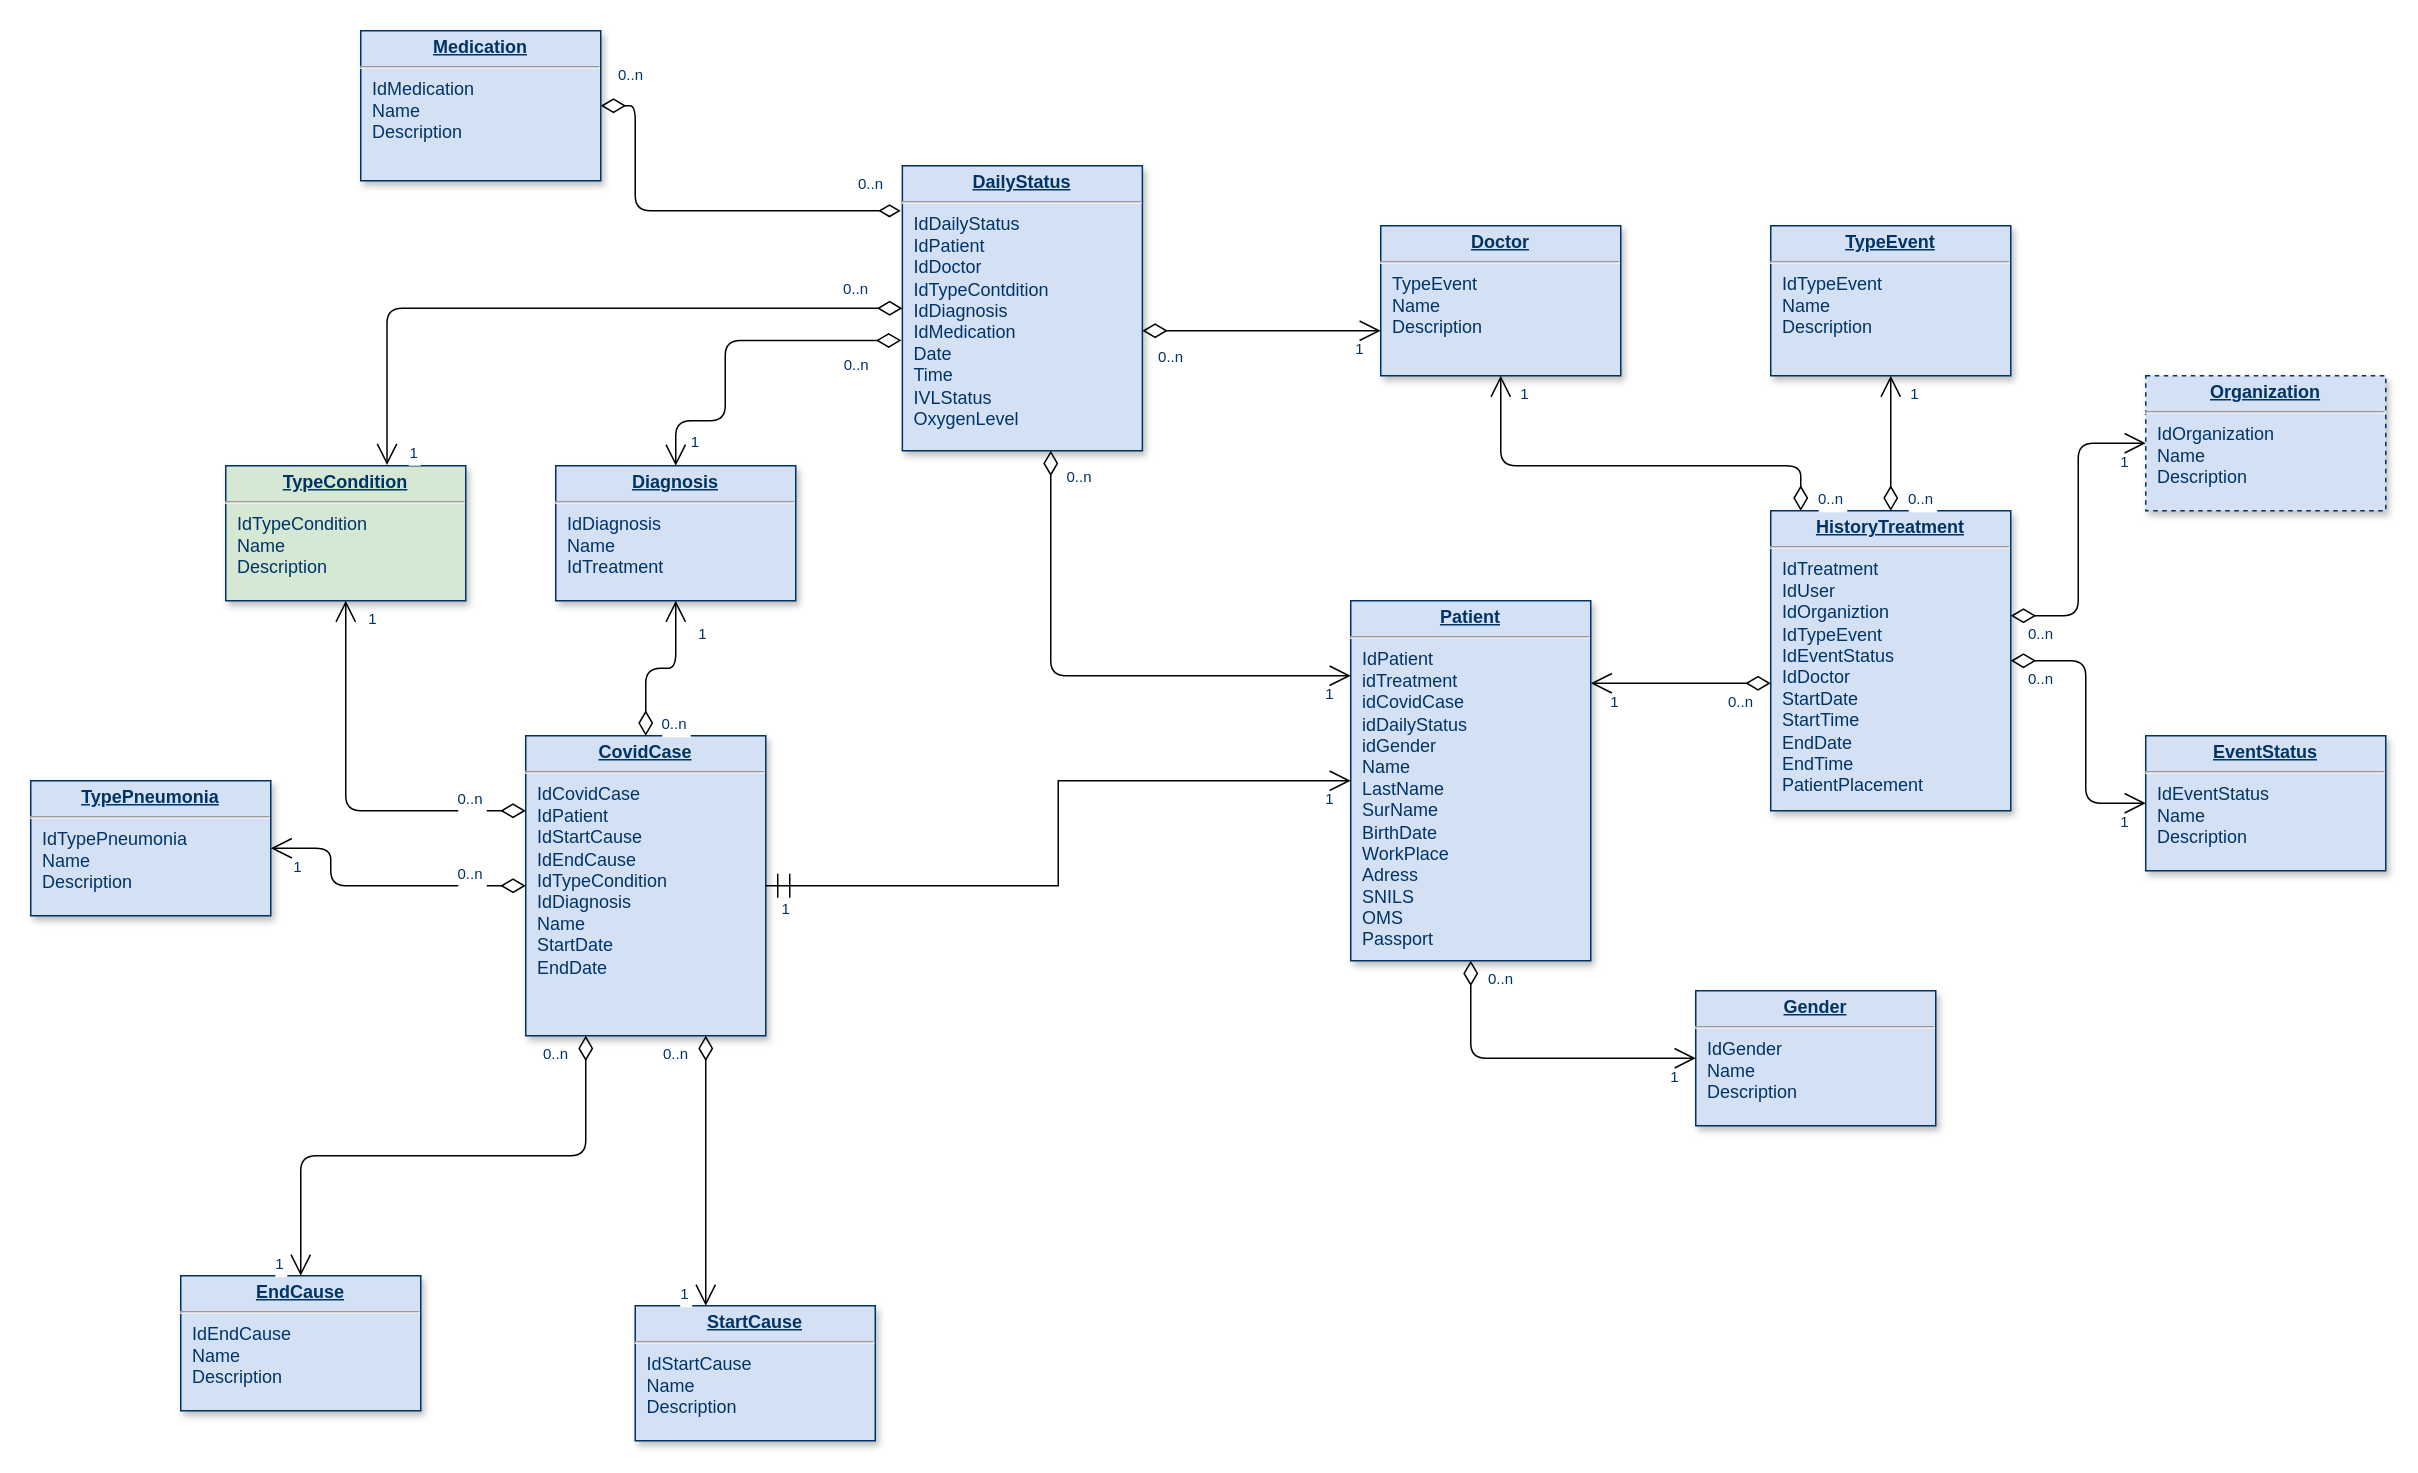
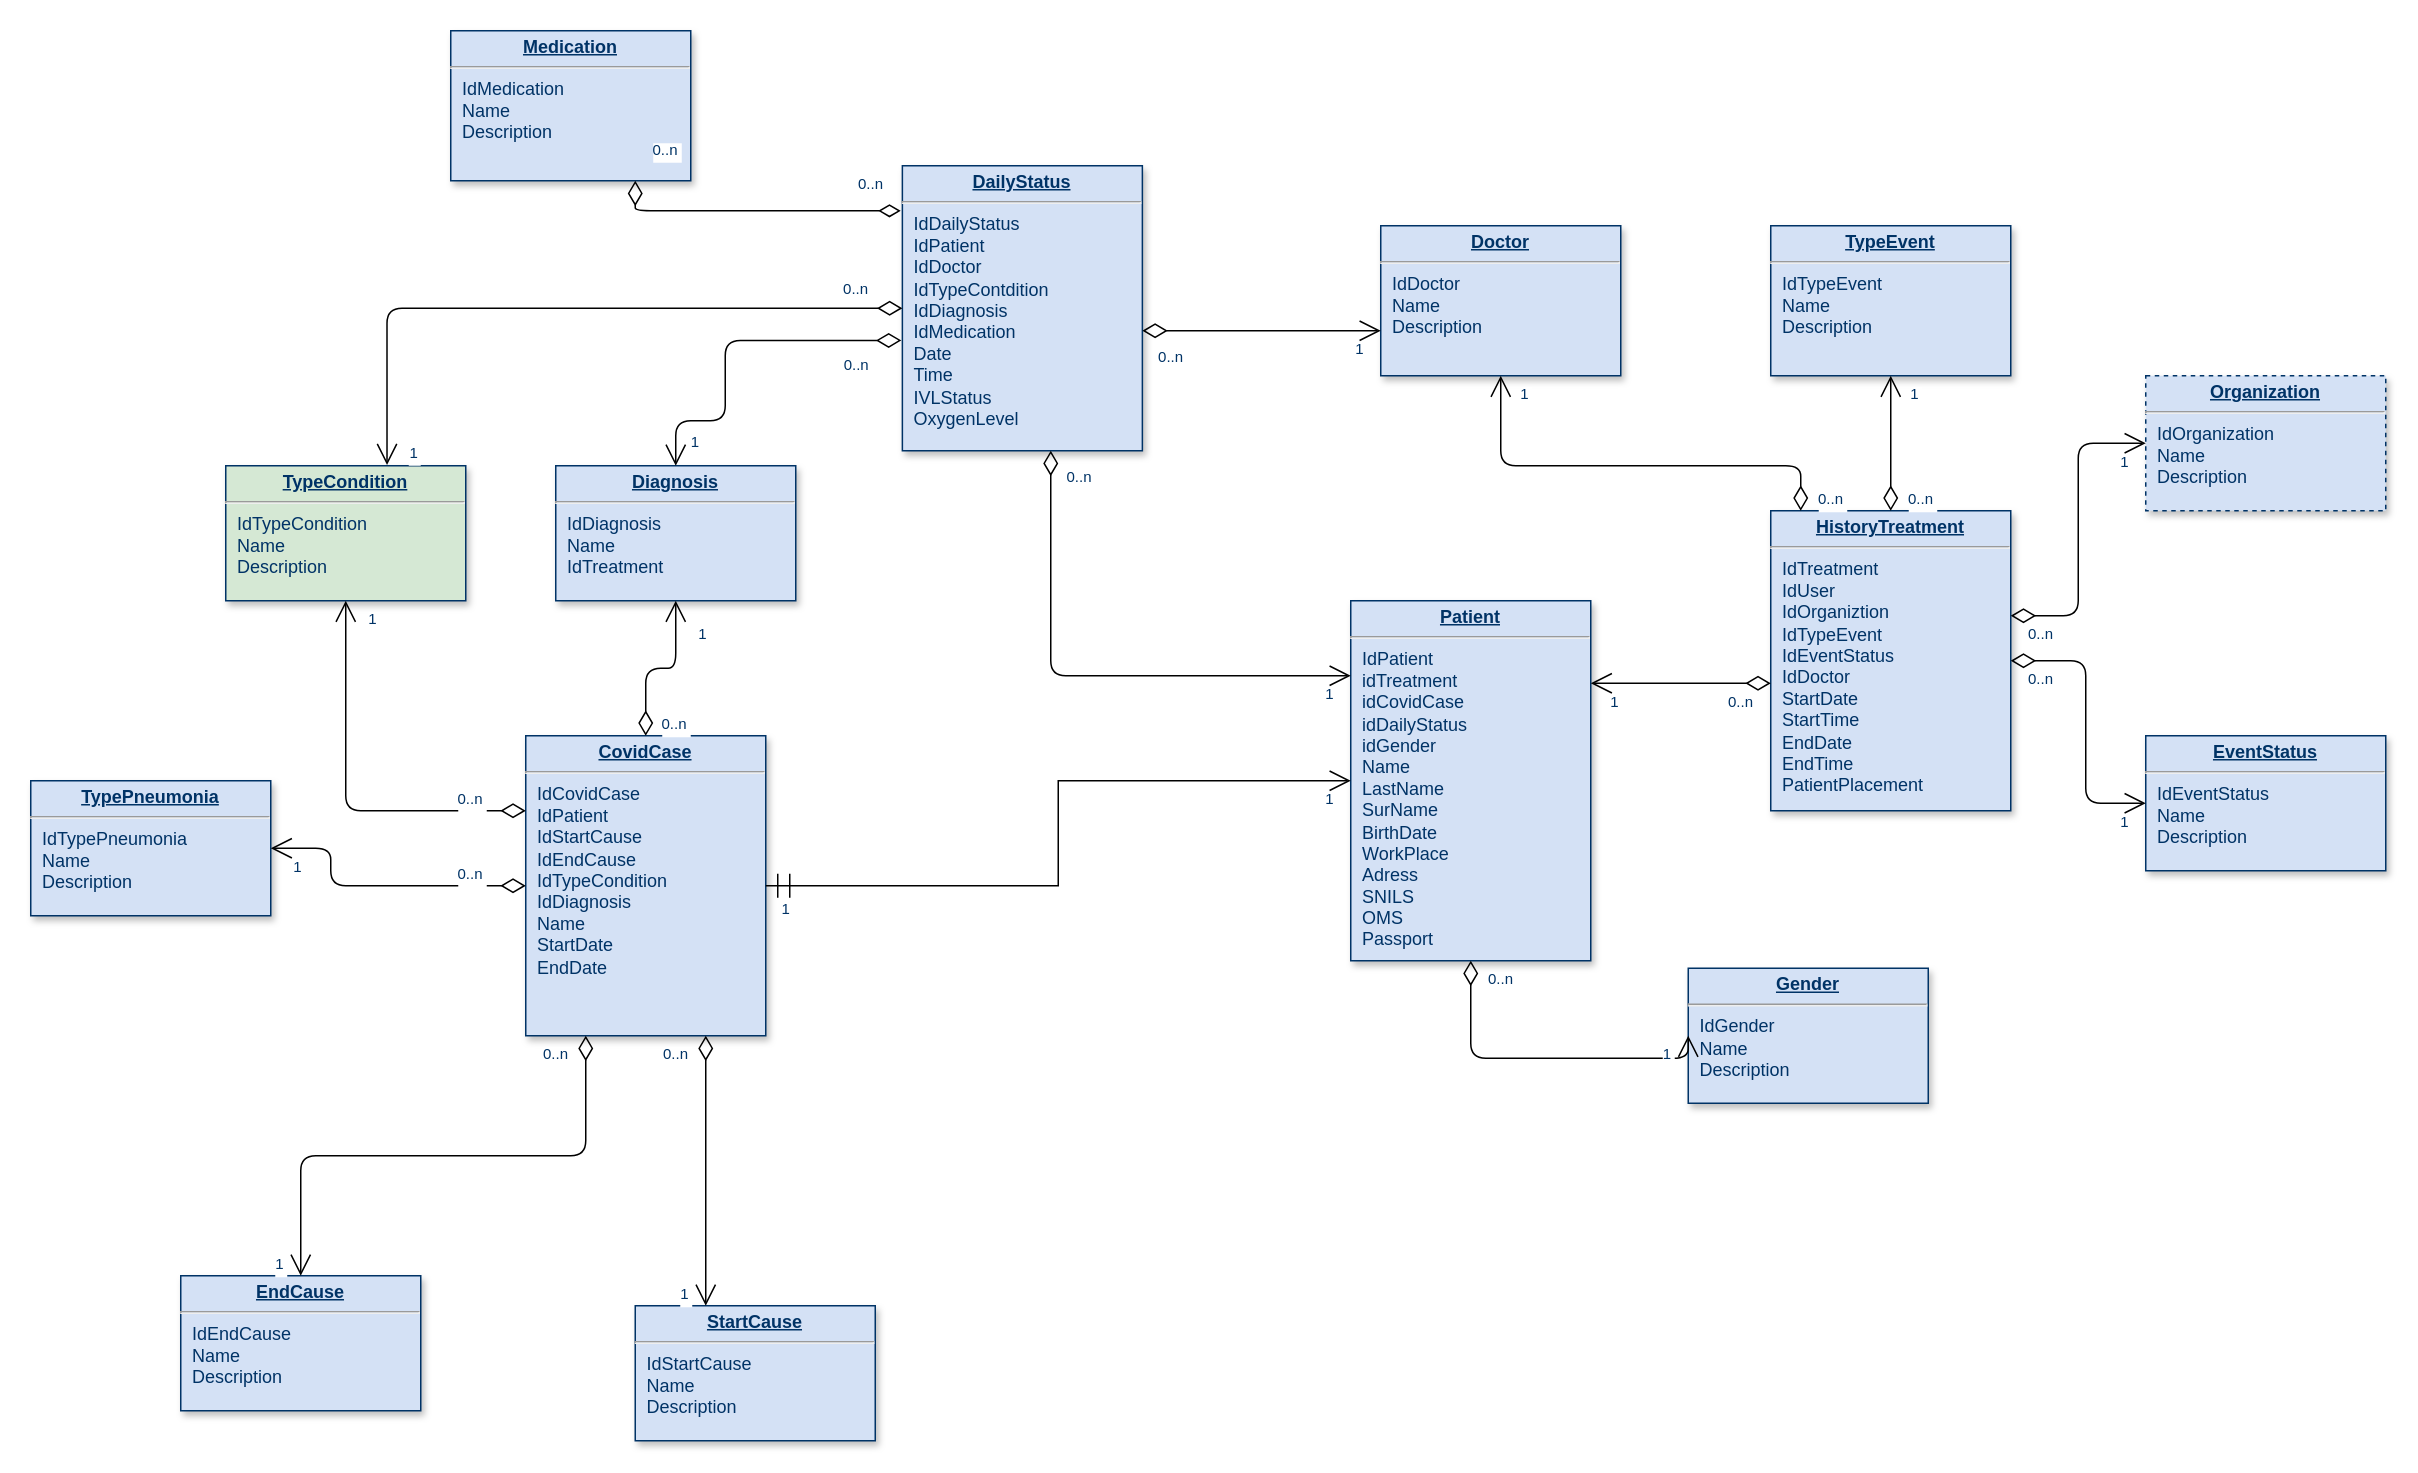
(481, 106) -> (571, 106)
(1432, 269) -> (1432, 269)
(1816, 1058) -> (1808, 1036)
